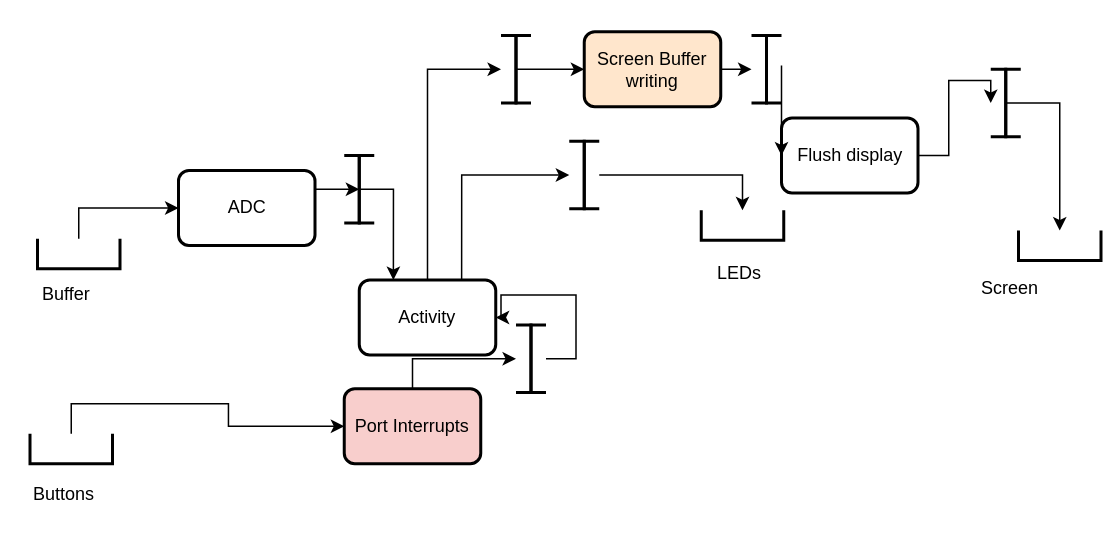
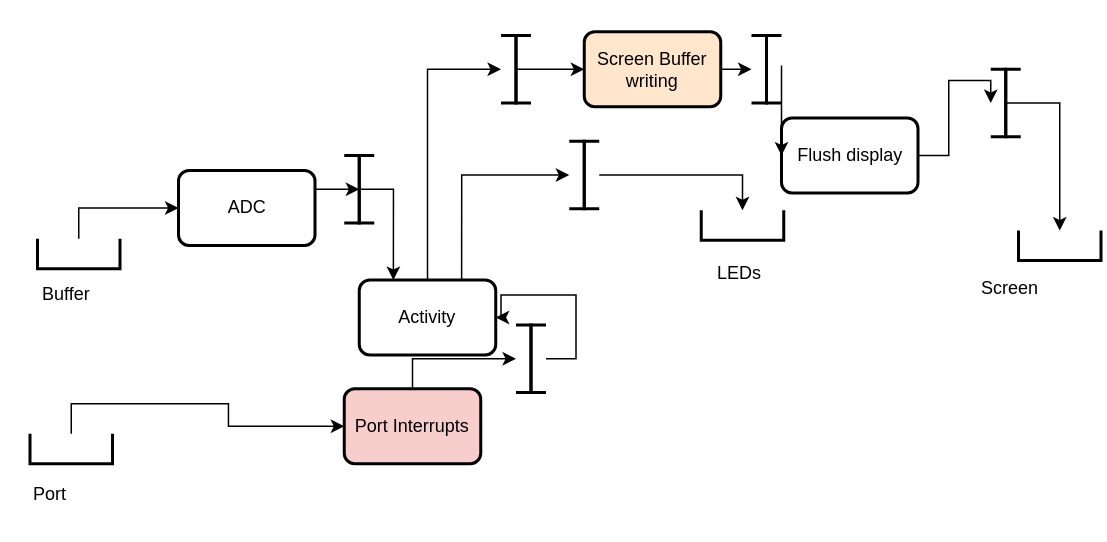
(69, 495) -> (54, 495)
